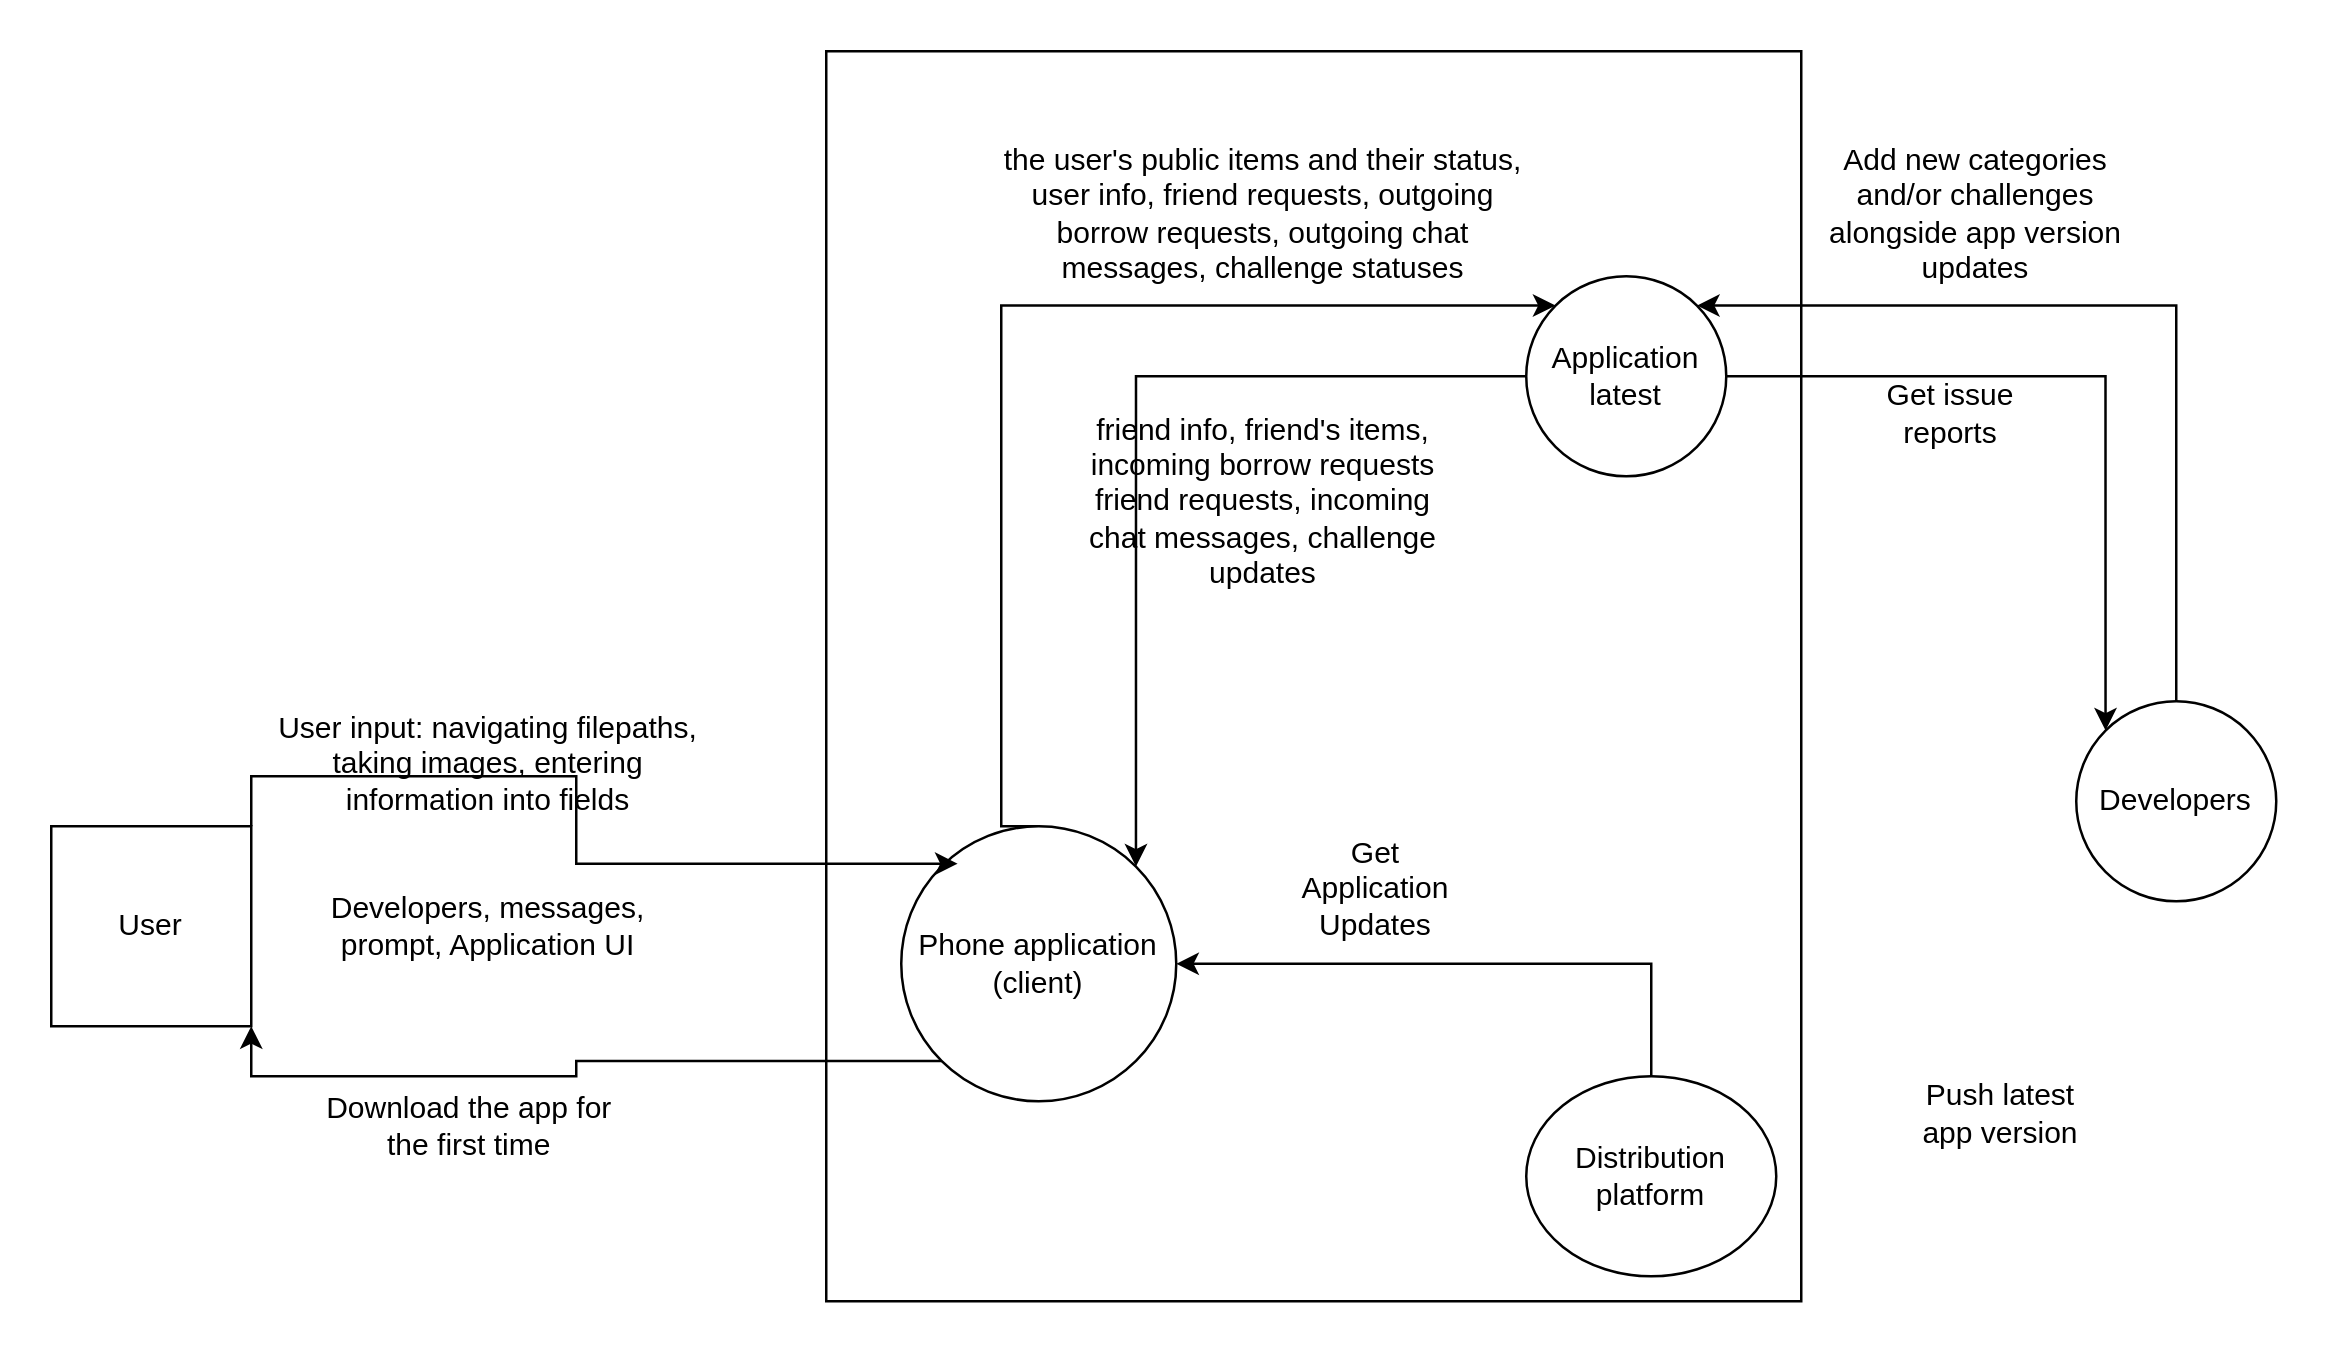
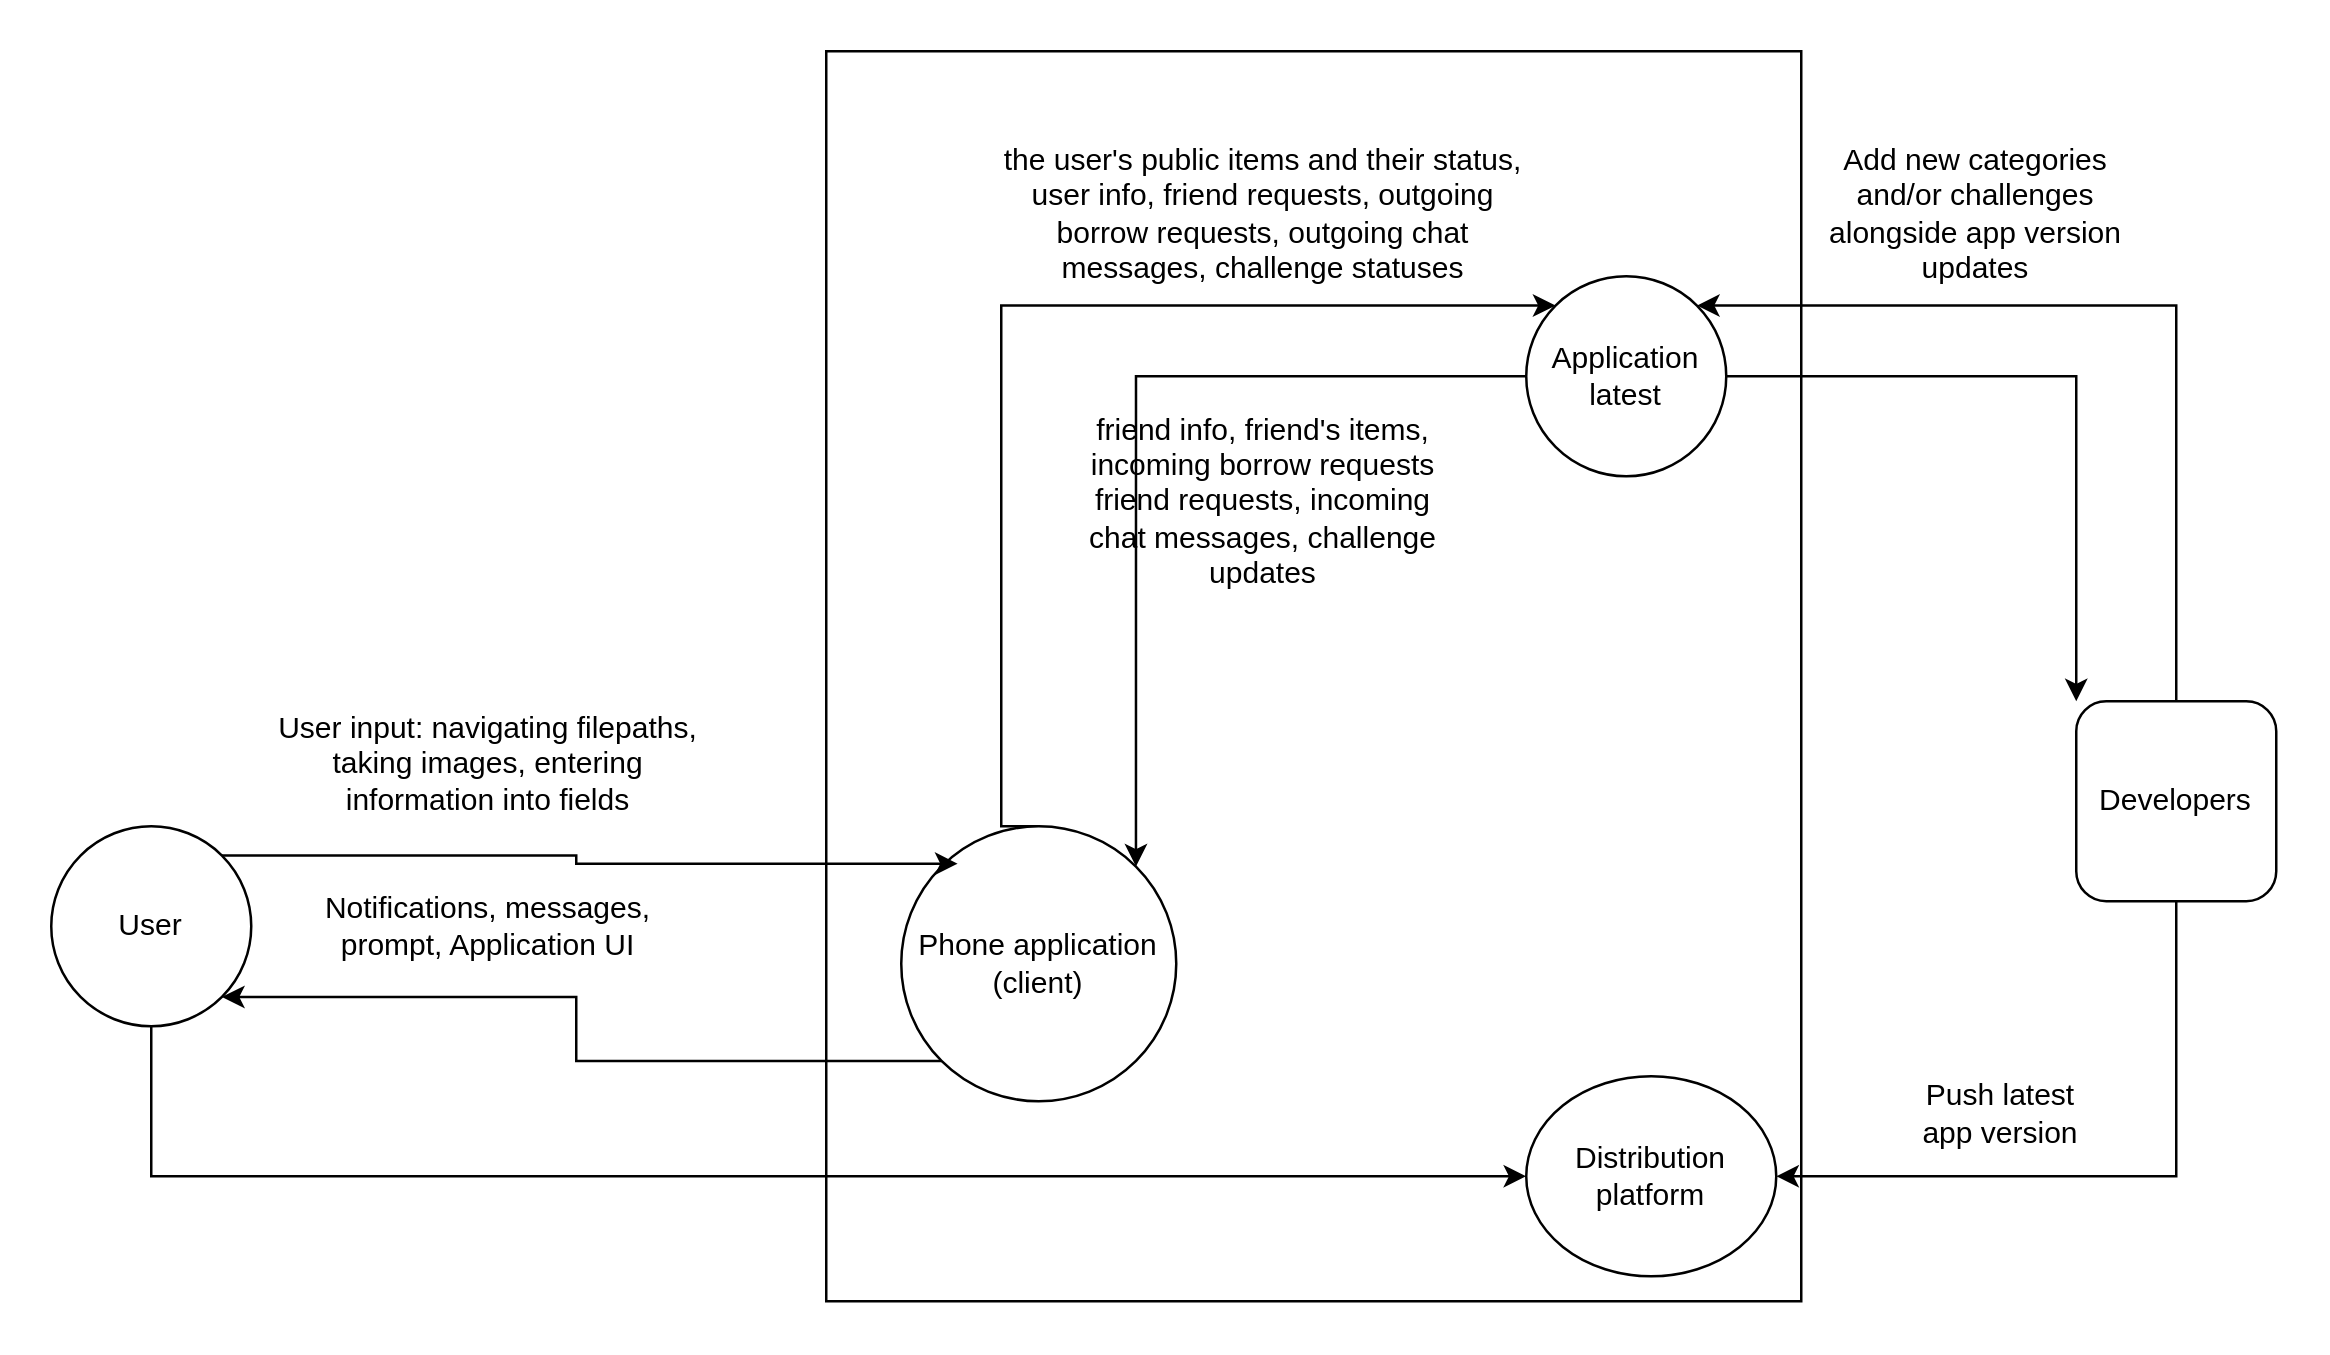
(1951, 414) -> none
(2176, 801) -> (2176, 801)
(1376, 889) -> none
(151, 926) -> (151, 926)
(489, 926) -> (489, 926)
(1478, 964) -> none
(470, 1126) -> none
none -> (755, 1176)
none -> (2122, 1176)
